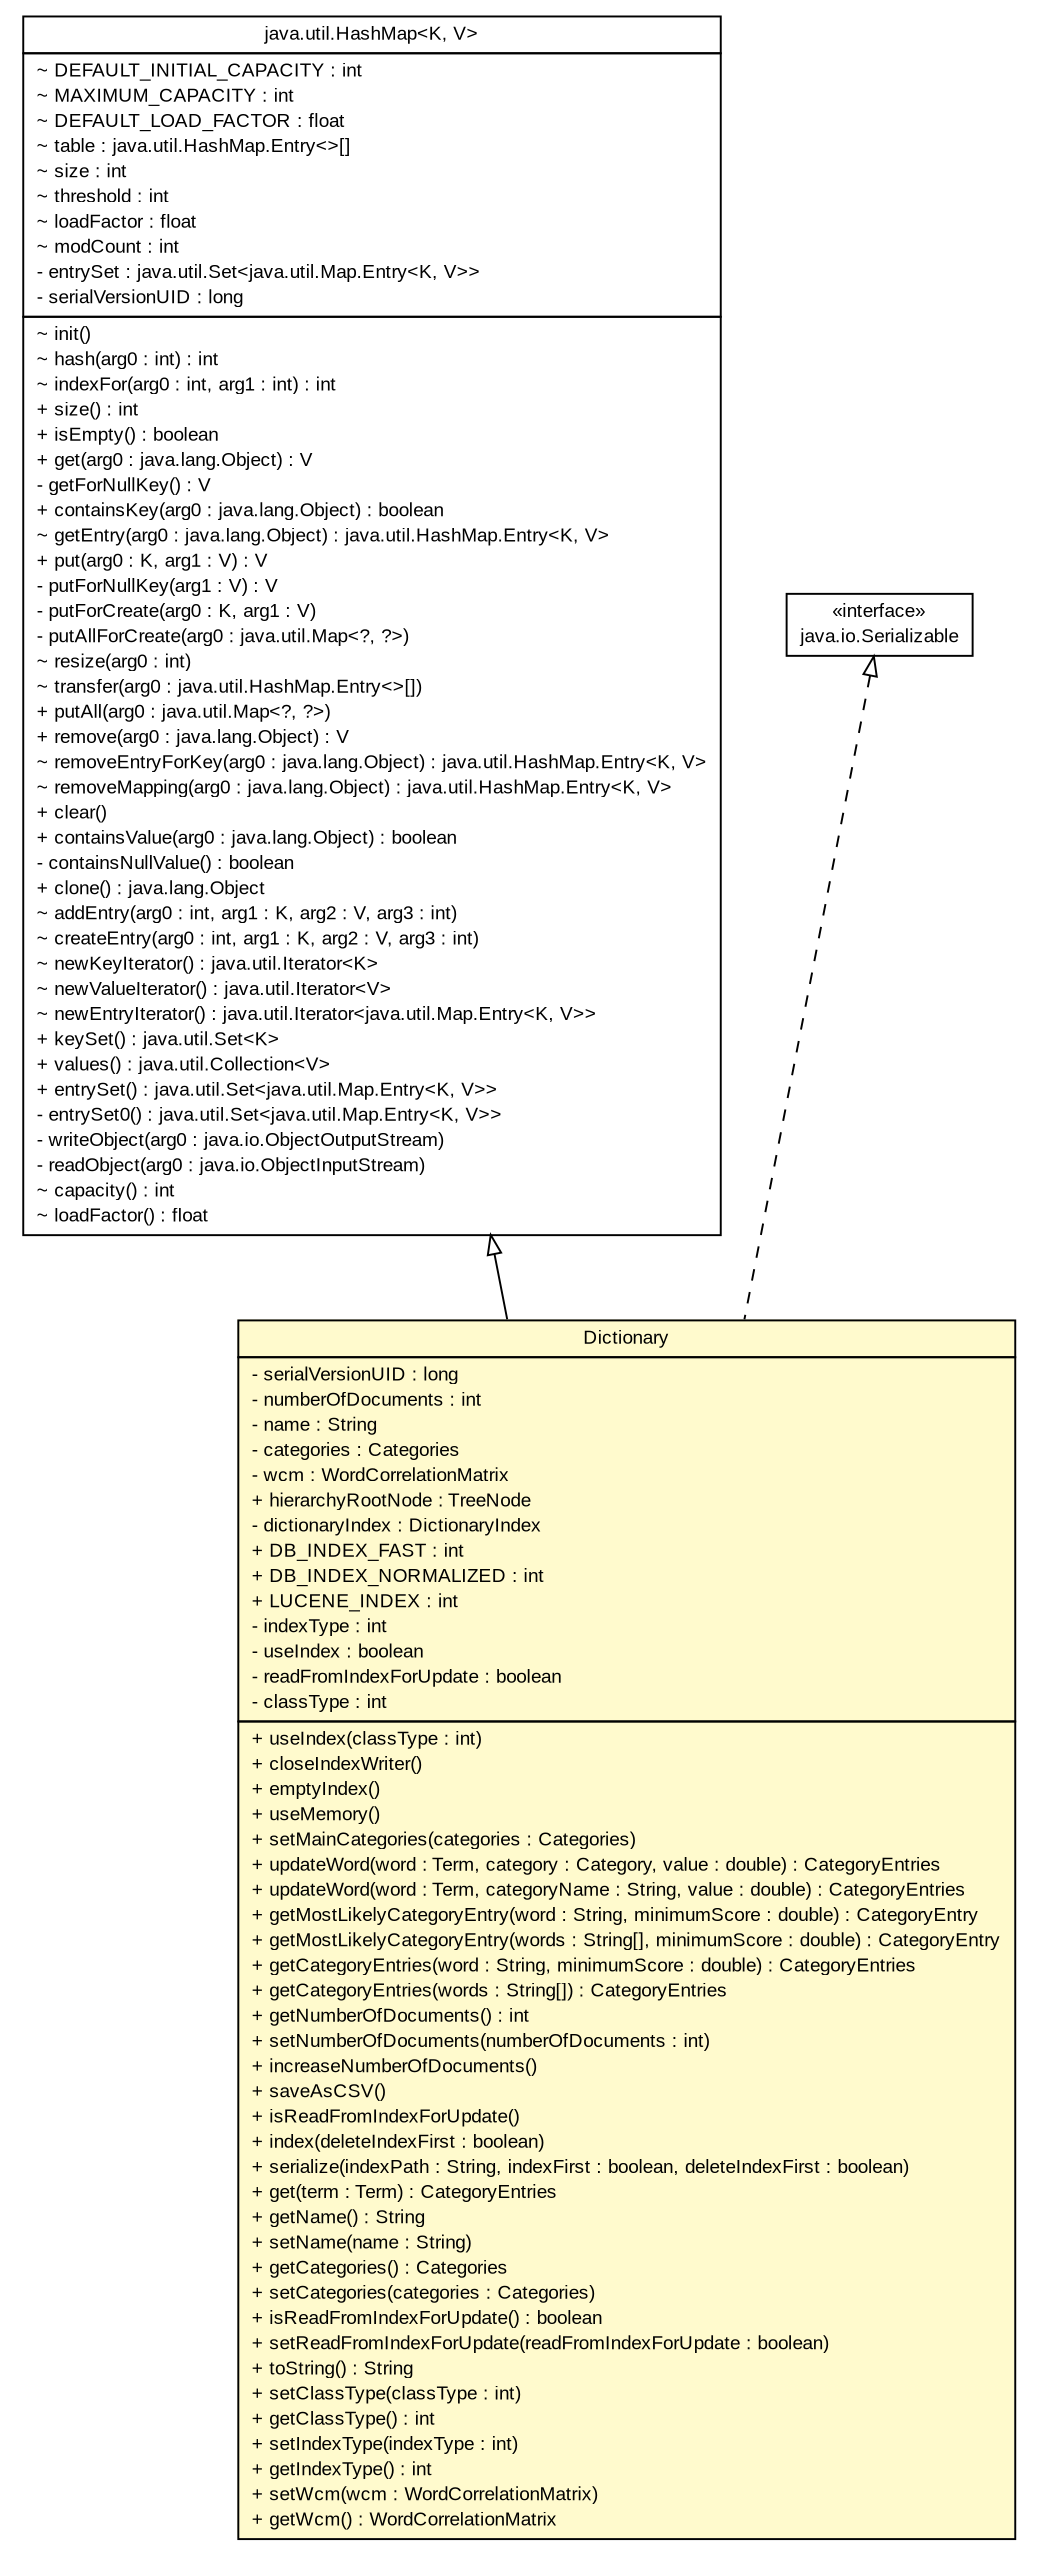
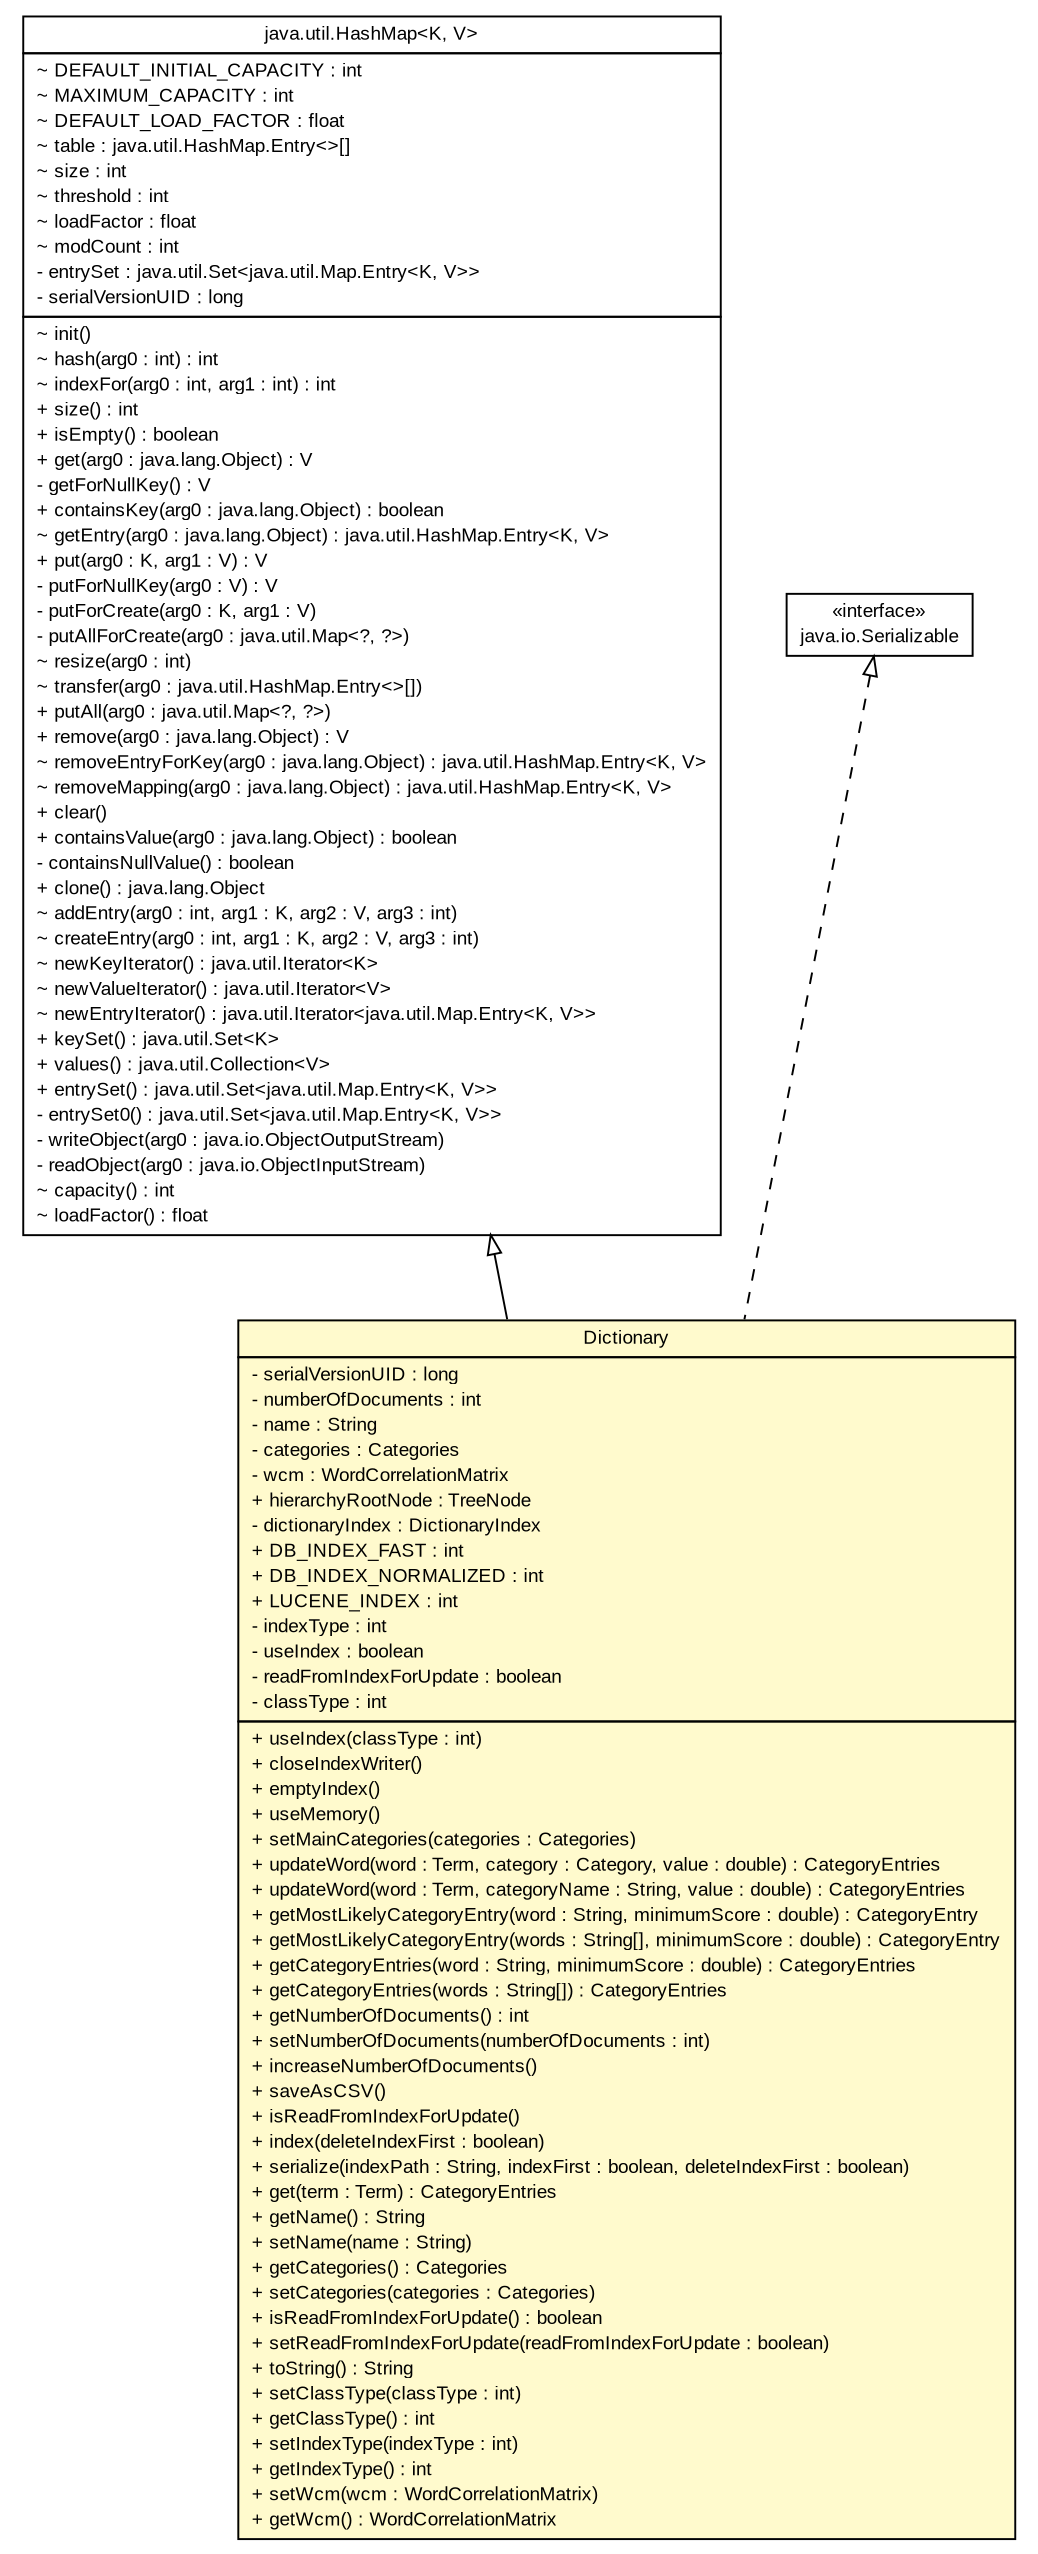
(158, 586) -> (158, 586)
